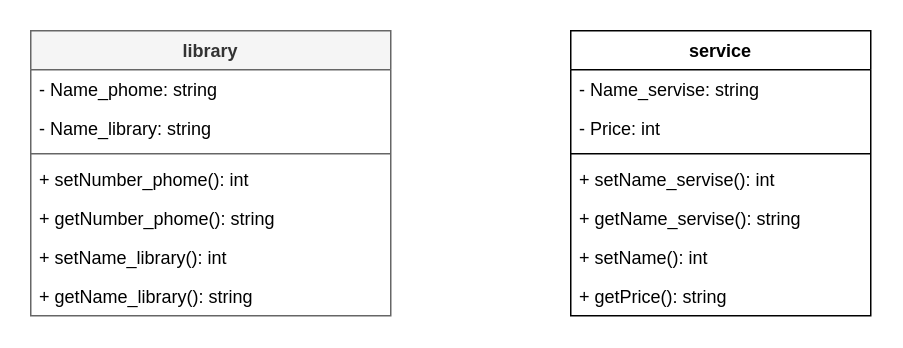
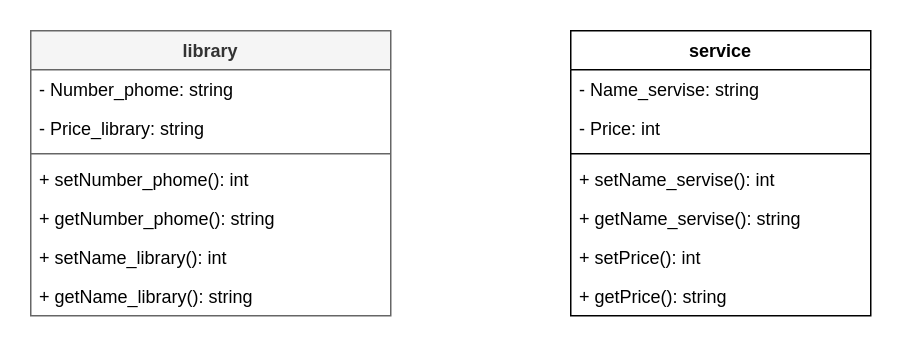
(130, 90) -> (141, 90)
(136, 129) -> (139, 129)
(650, 258) -> (653, 258)
